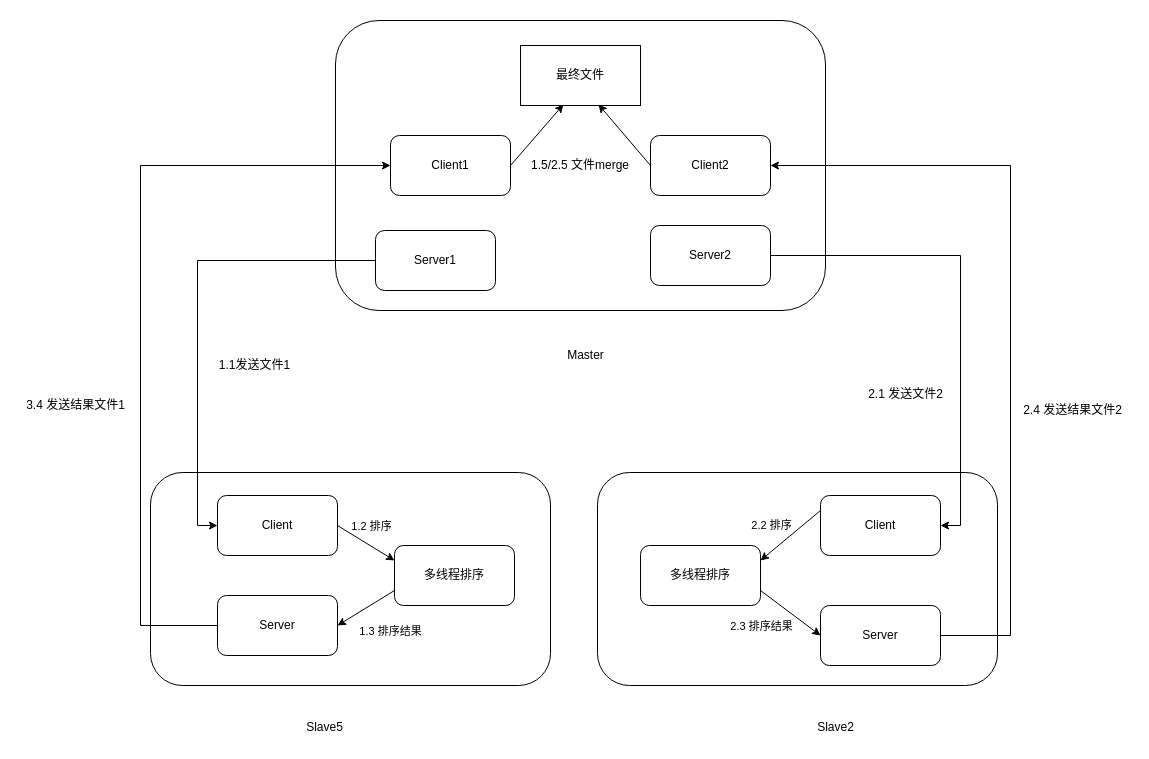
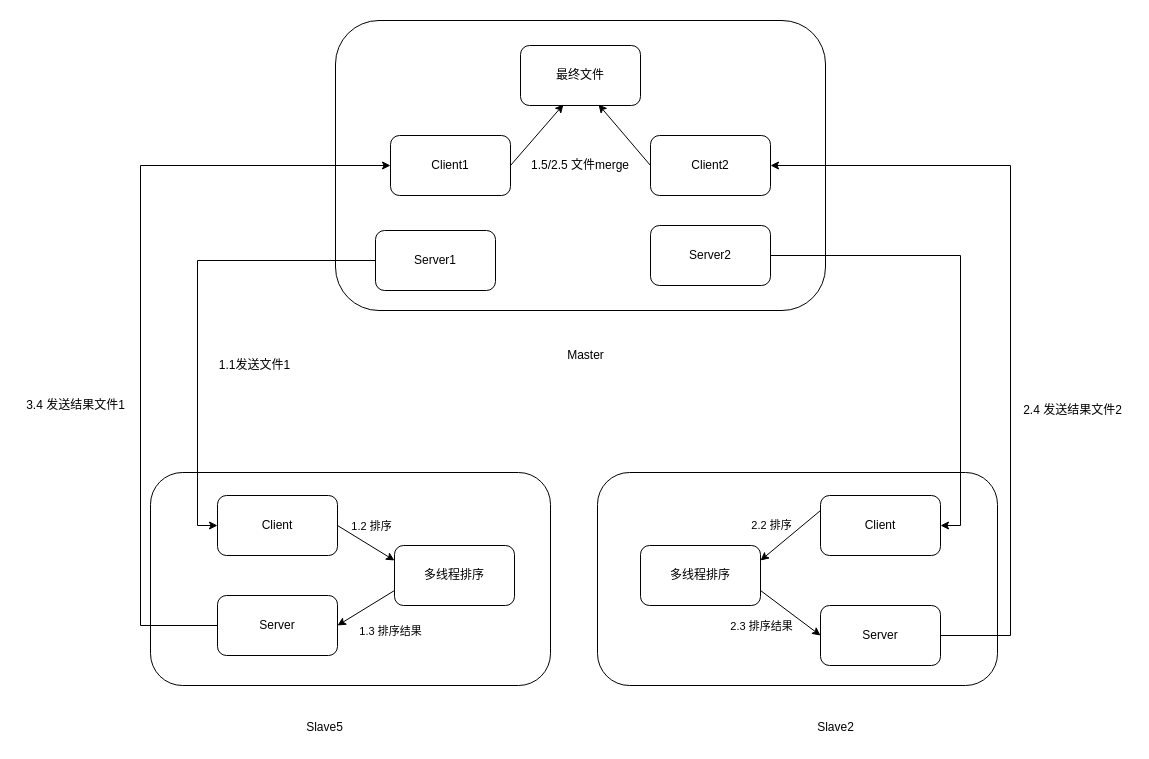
(581, 76) -> (581, 76)
(906, 395) -> none
